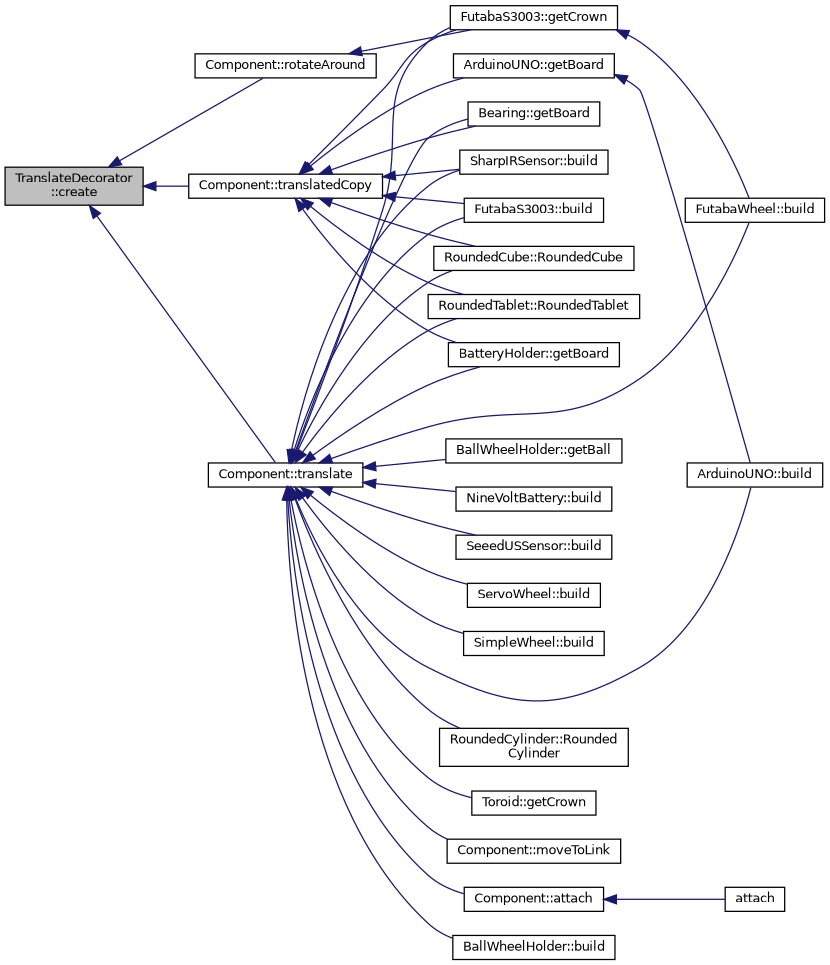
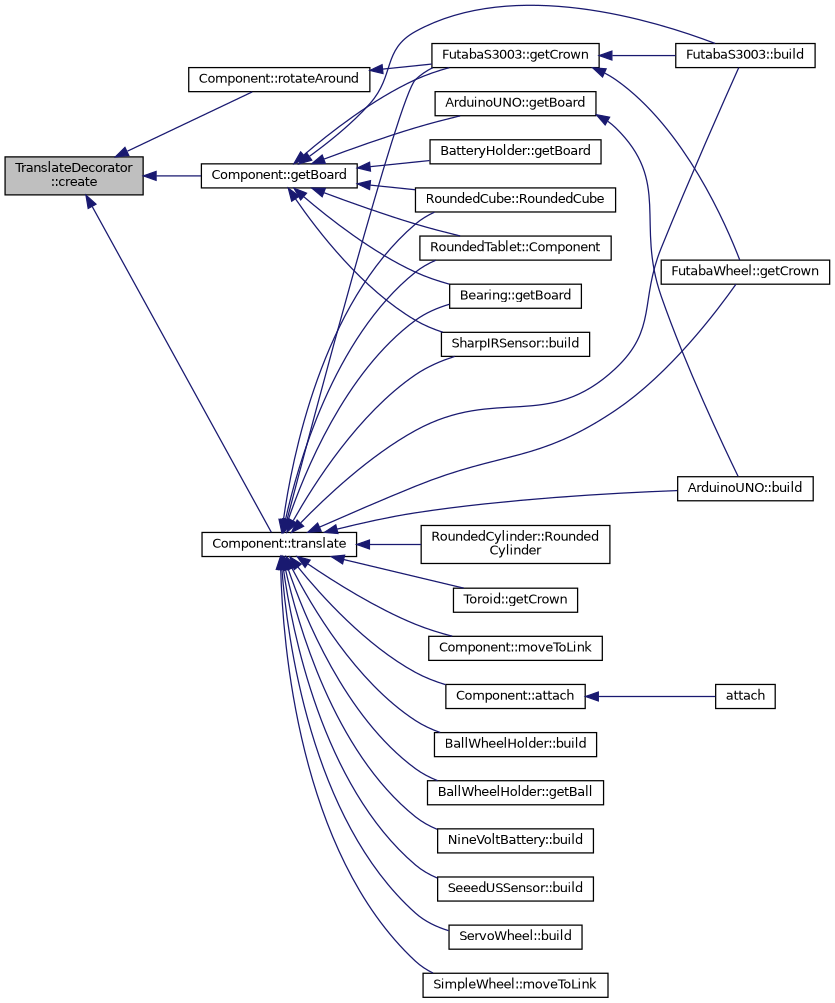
none -> (644, 56)
(286, 186) -> (279, 176)
(755, 210) -> (745, 272)
(534, 307) -> (516, 248)
(392, 403) -> none
(534, 643) -> (516, 985)
